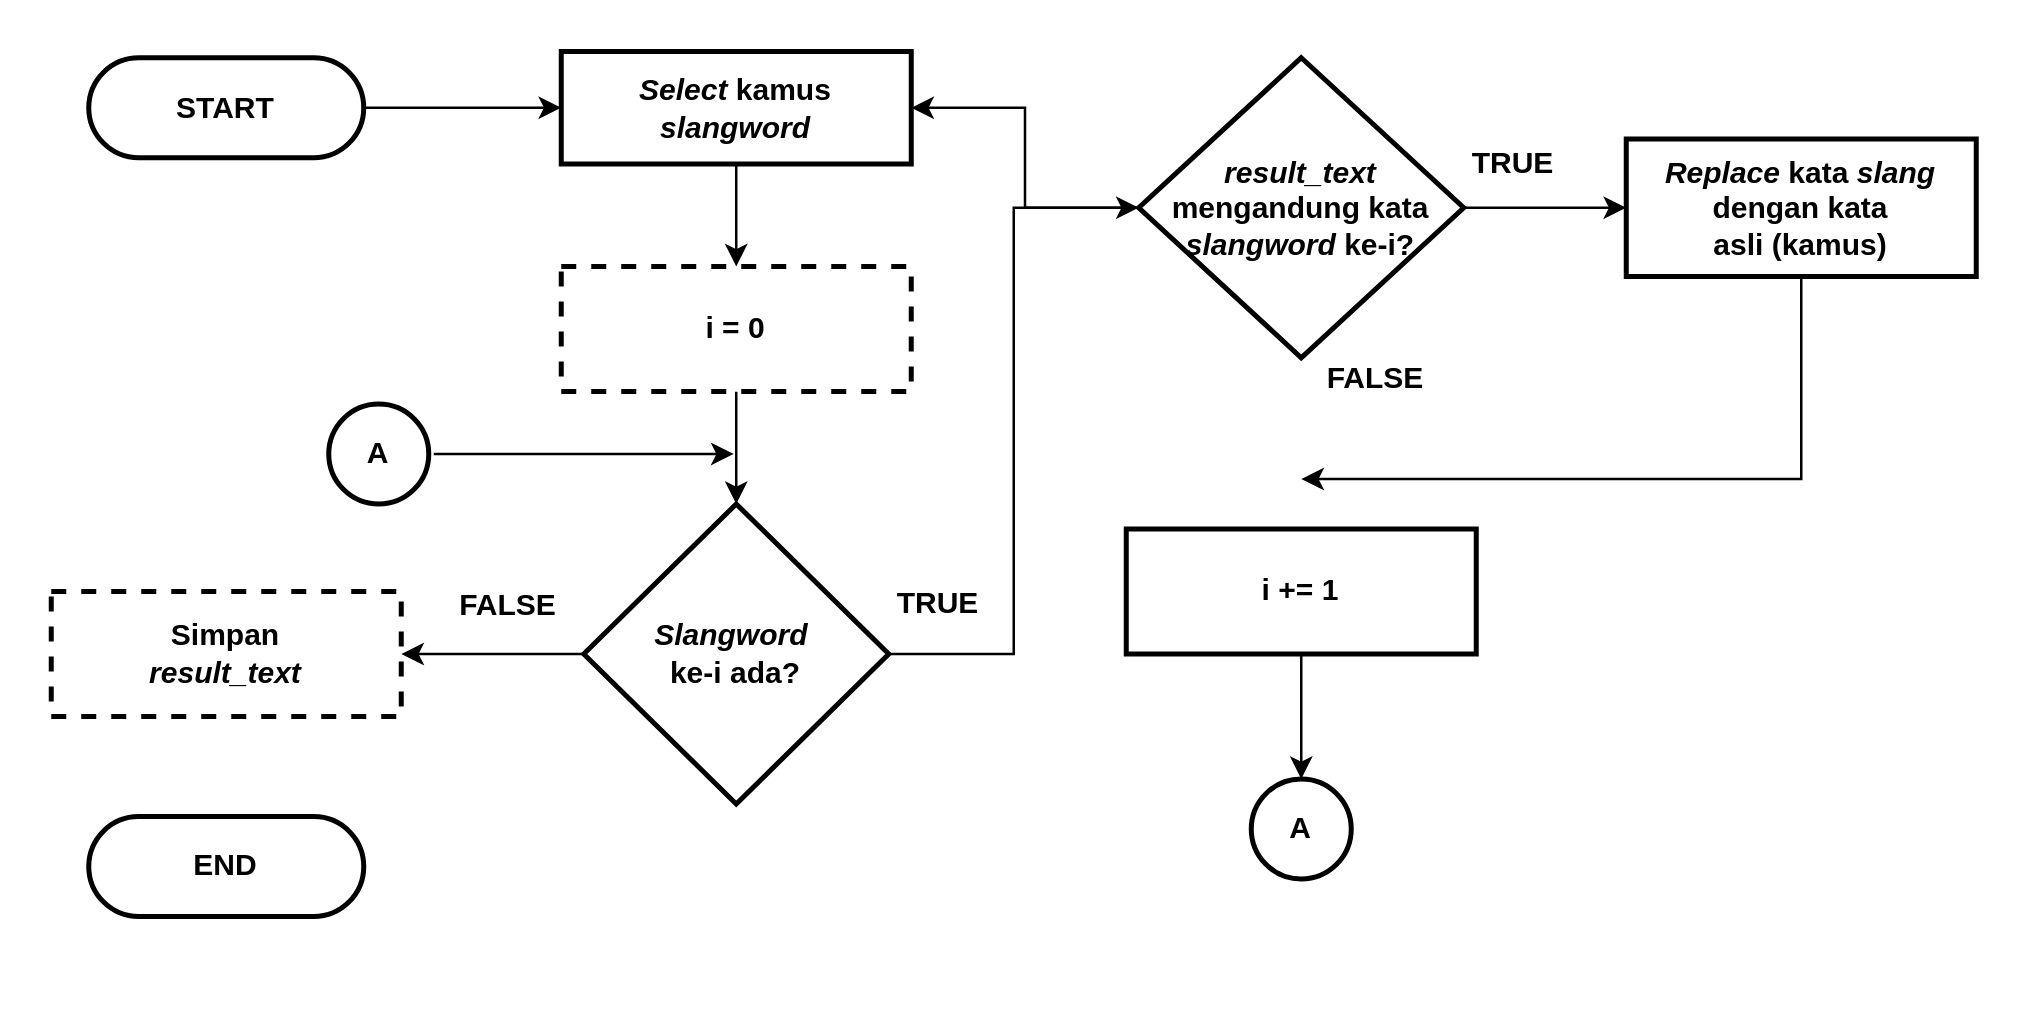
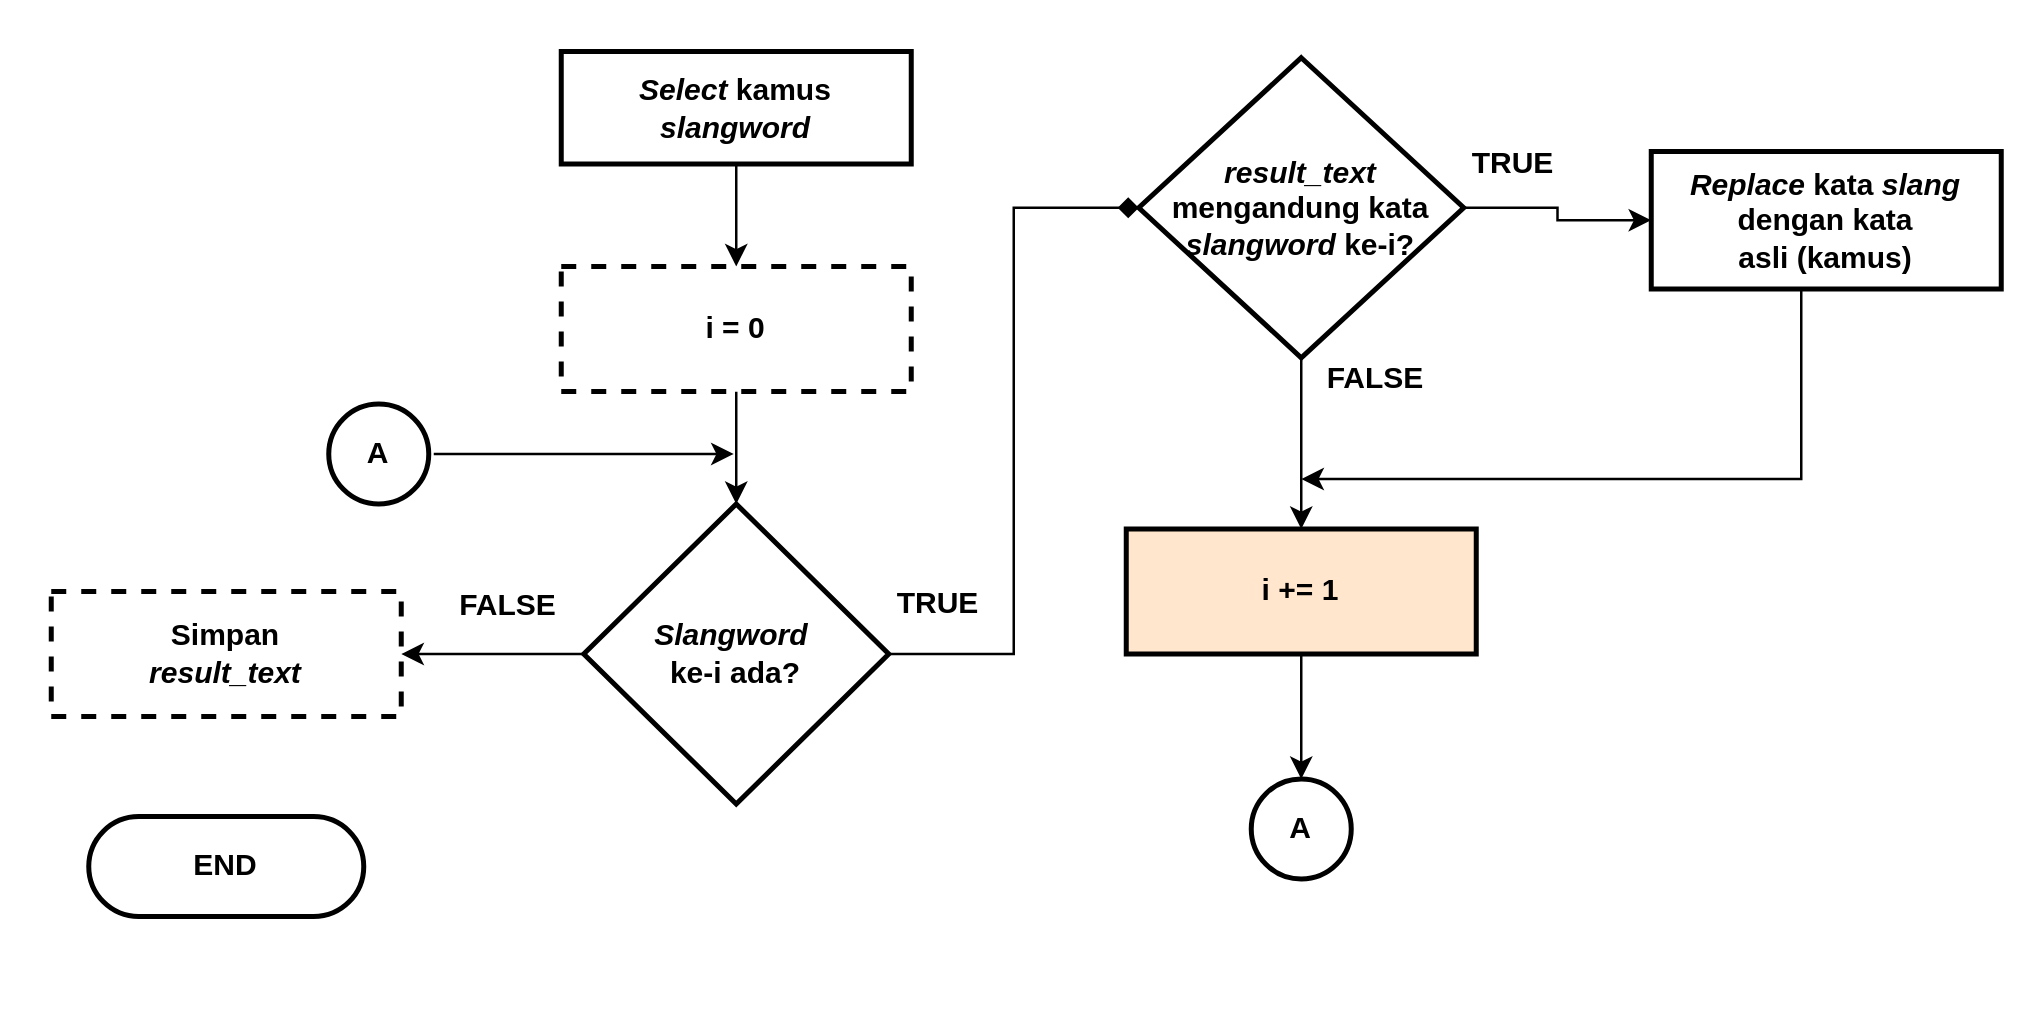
(226, 108) -> none
(454, 108) -> none
(1024, 108) -> (1301, 436)
(1023, 208) -> (1023, 208)
(1801, 208) -> (1826, 220)
(1301, 591) -> (1301, 591)
